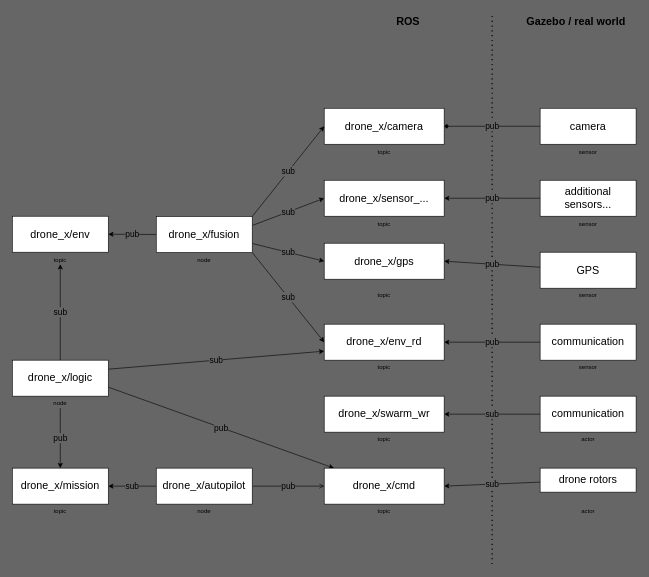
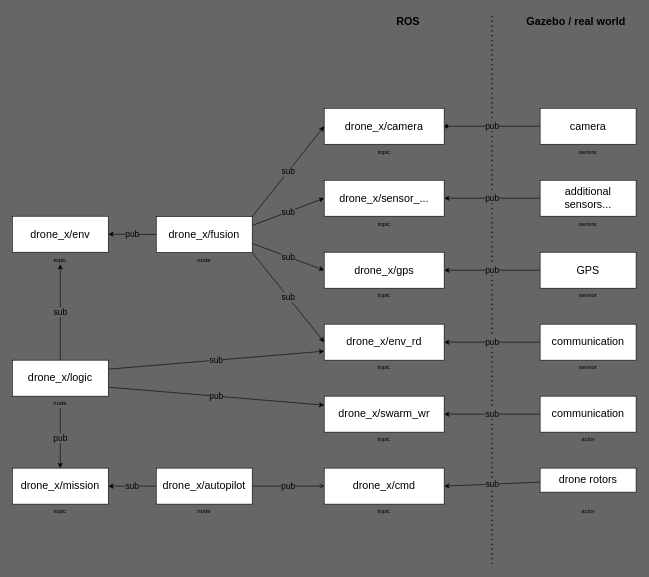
(384, 261) -> (384, 270)
(219, 427) -> (215, 396)
